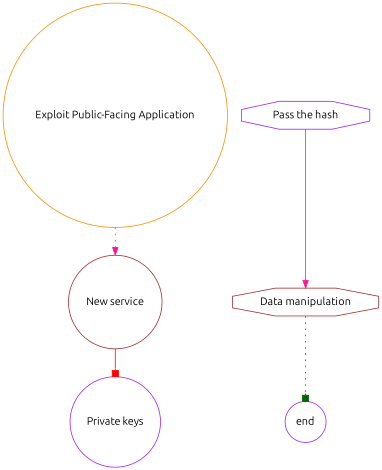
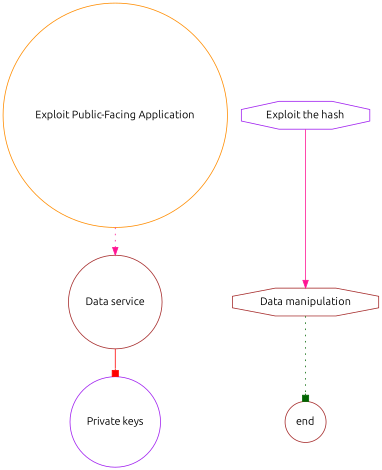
(306, 115) -> (306, 115)
(115, 302) -> (115, 302)
(306, 422) -> (306, 422)
